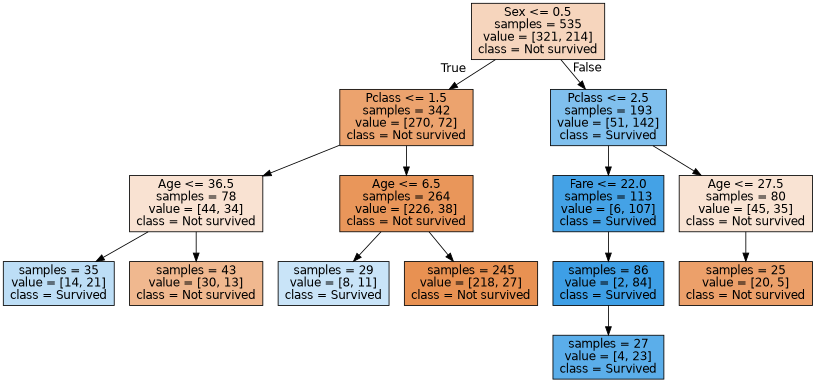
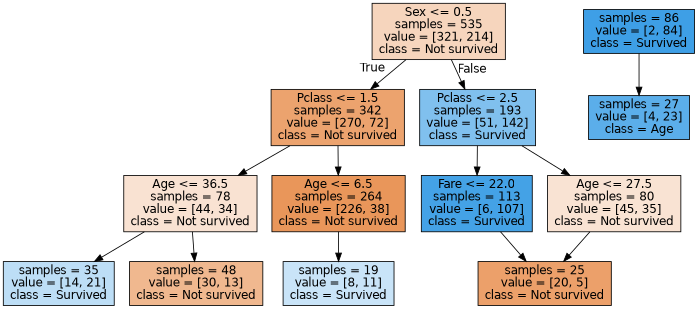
(608, 242) -> (511, 243)
(196, 284) -> (196, 284)
(334, 284) -> (339, 284)
(471, 284) -> none
(608, 357) -> (639, 118)
